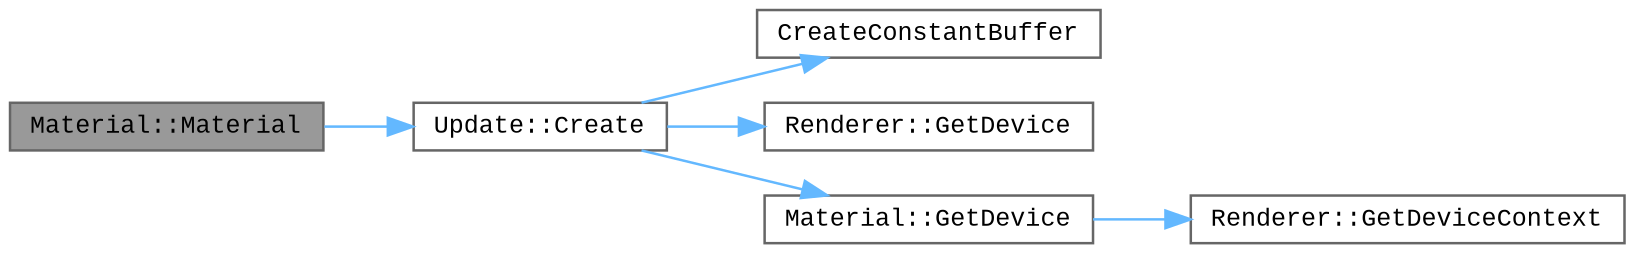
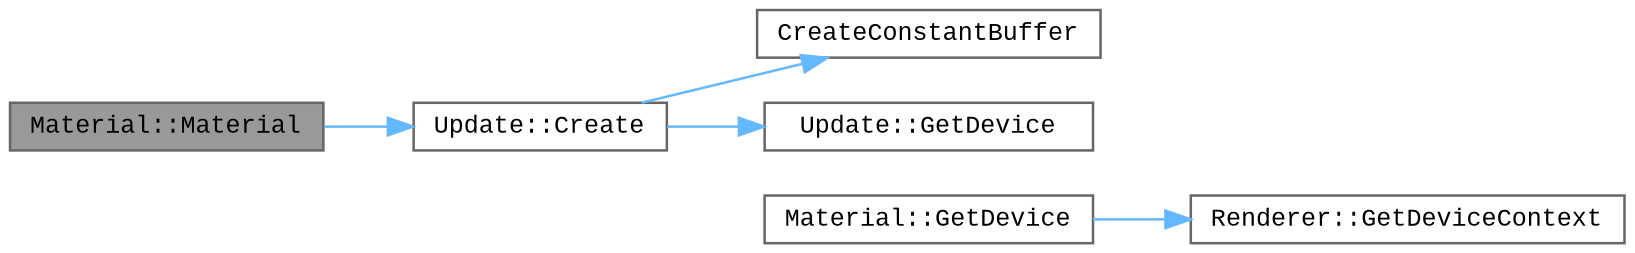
(929, 127) -> (929, 127)
(722, 170) -> none
